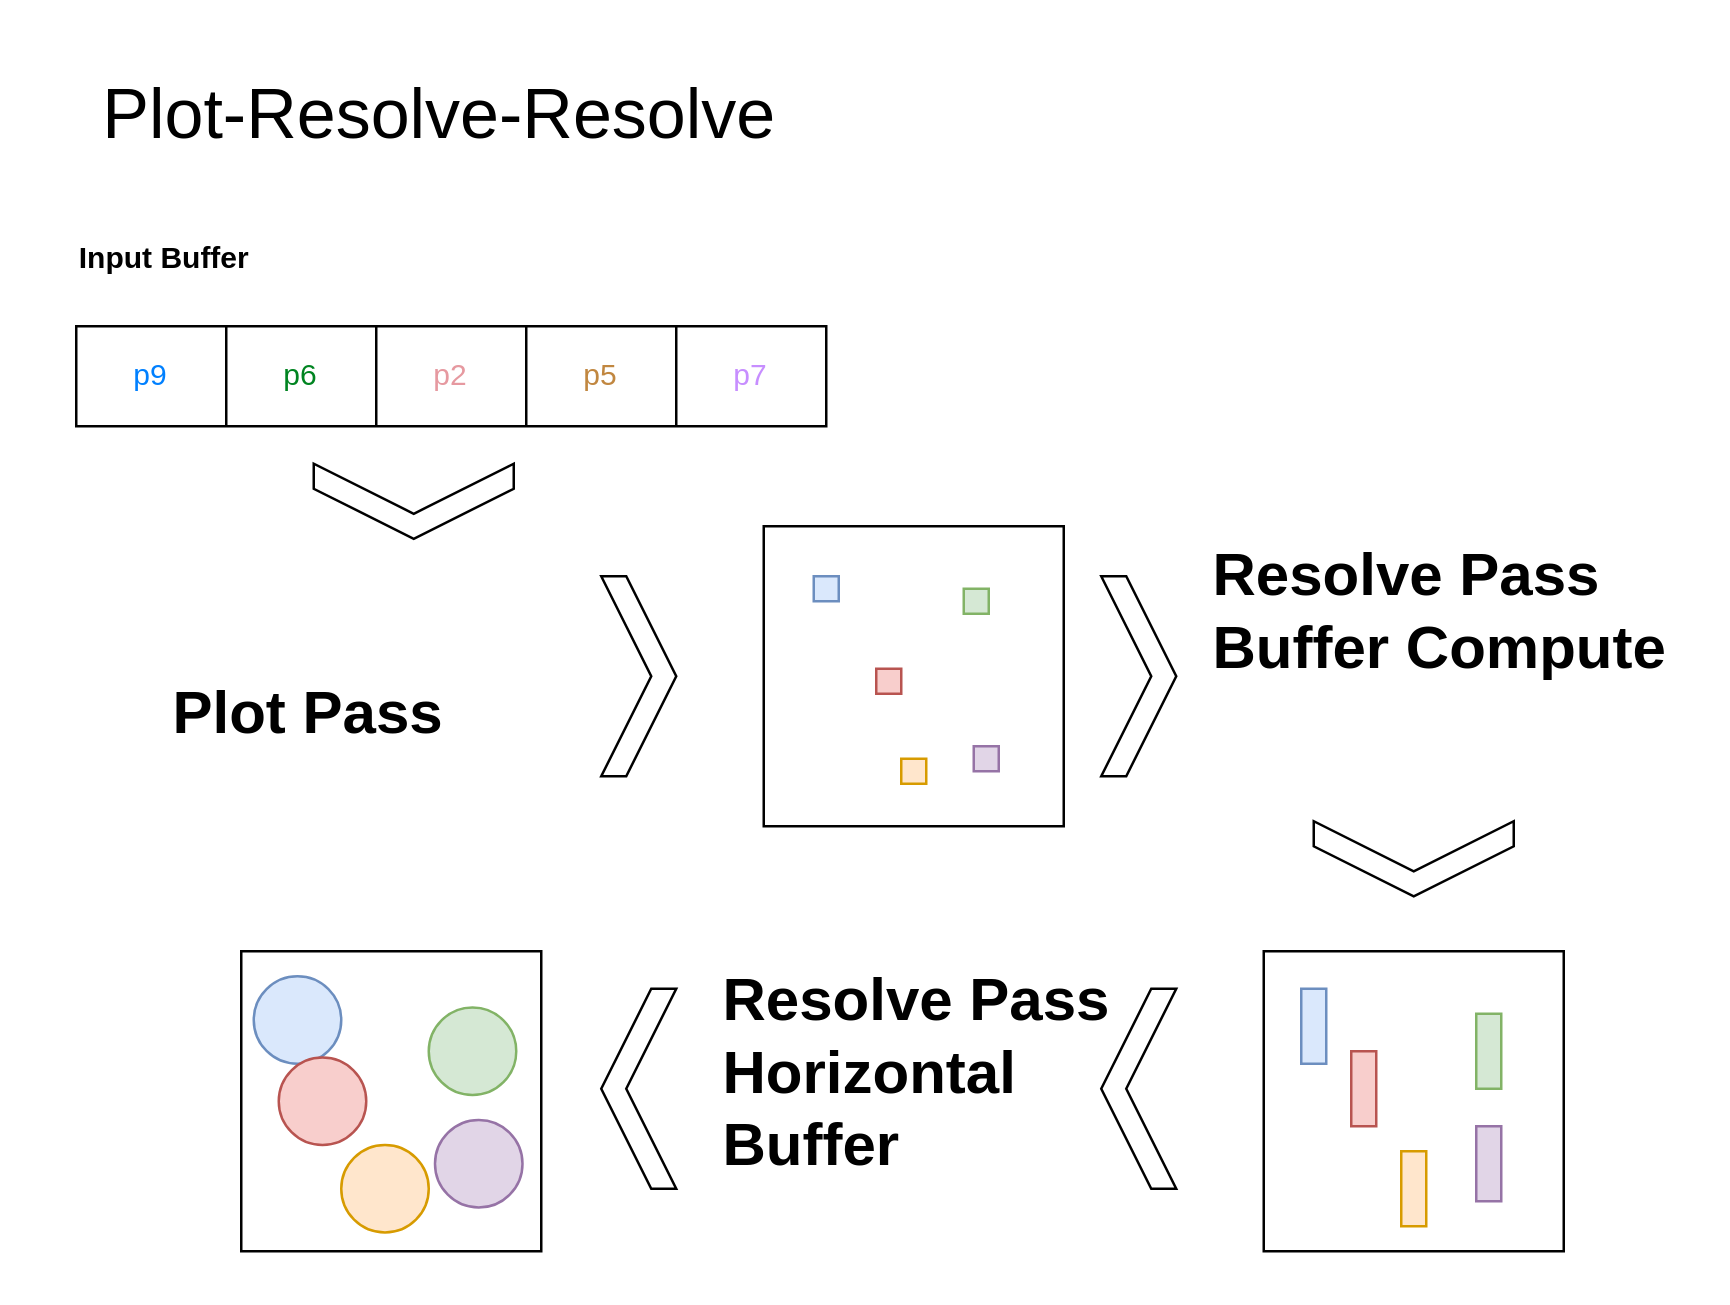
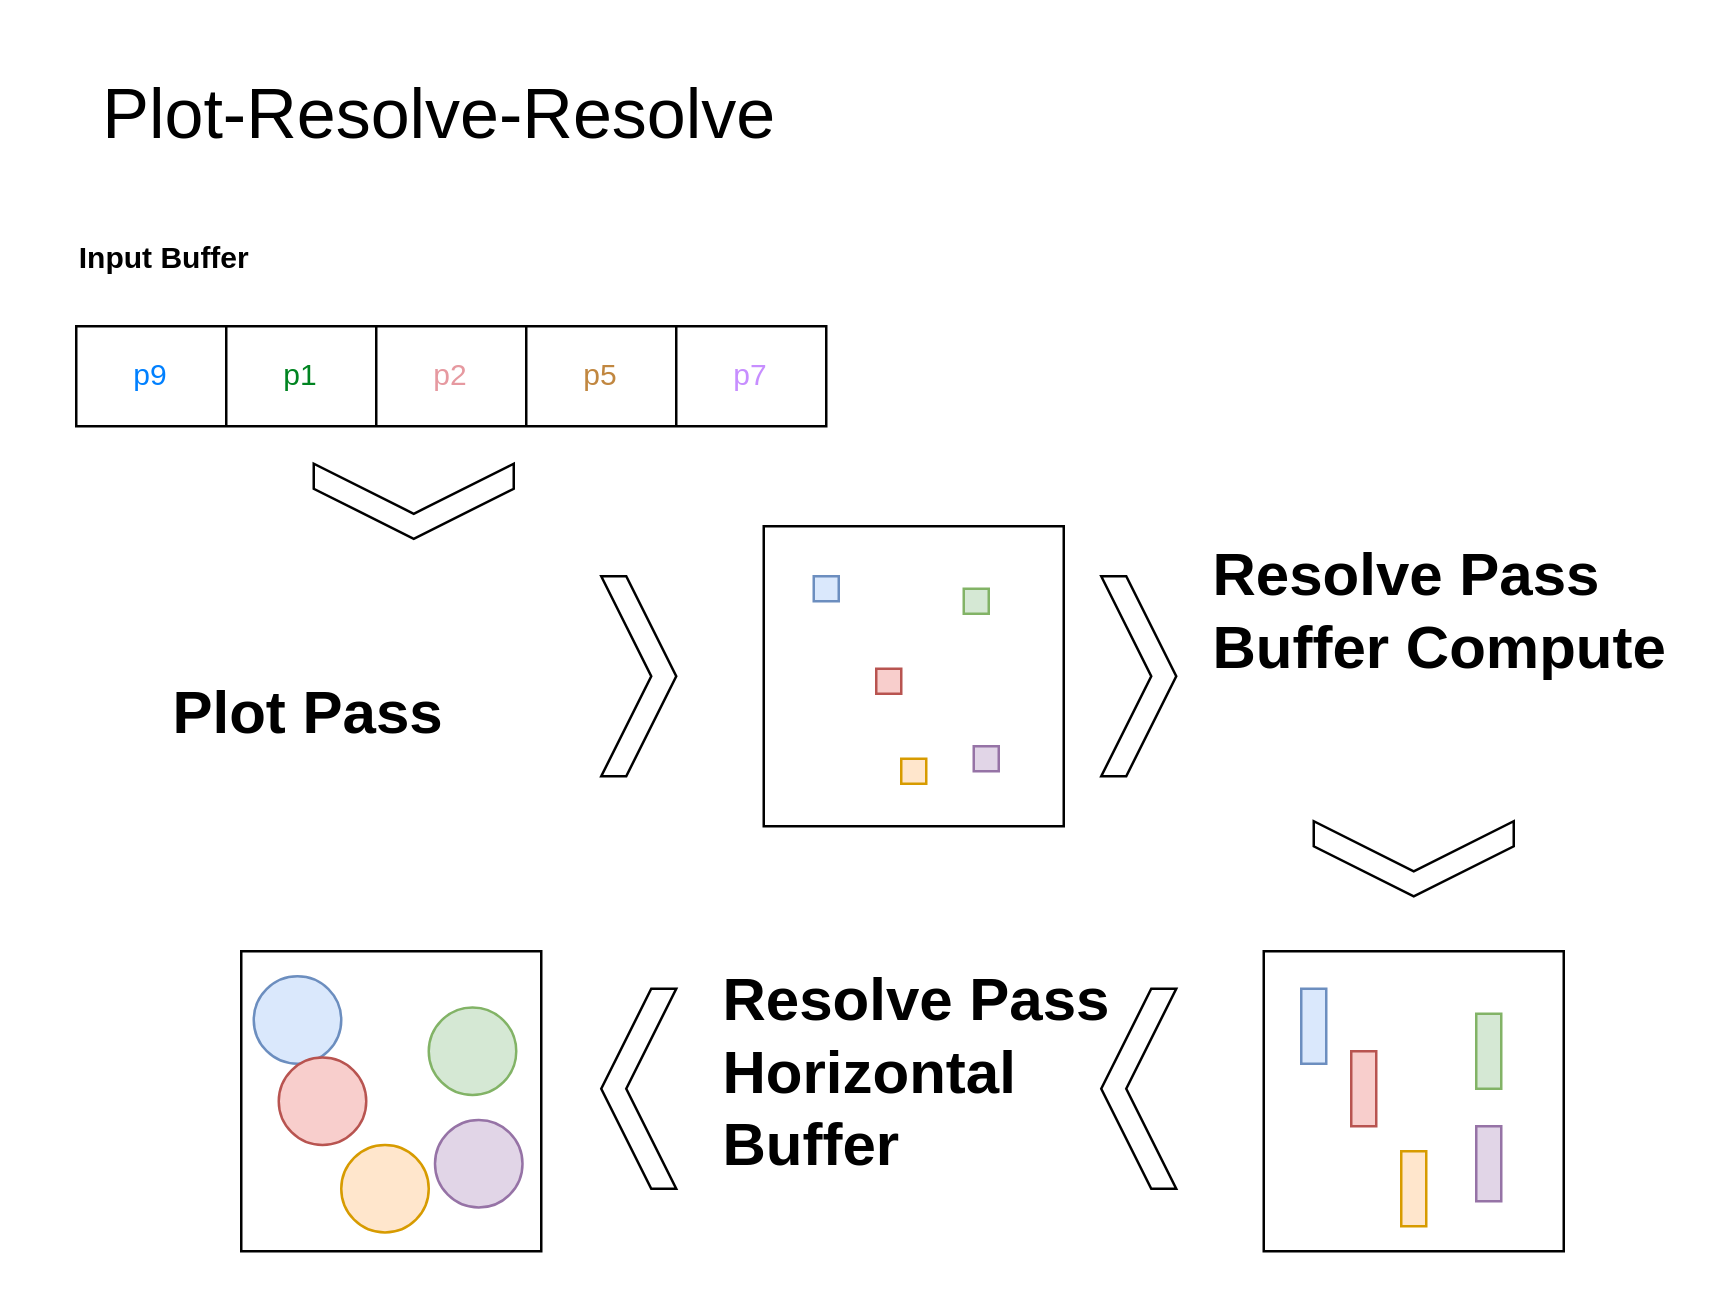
(301, 376) -> (301, 376)
